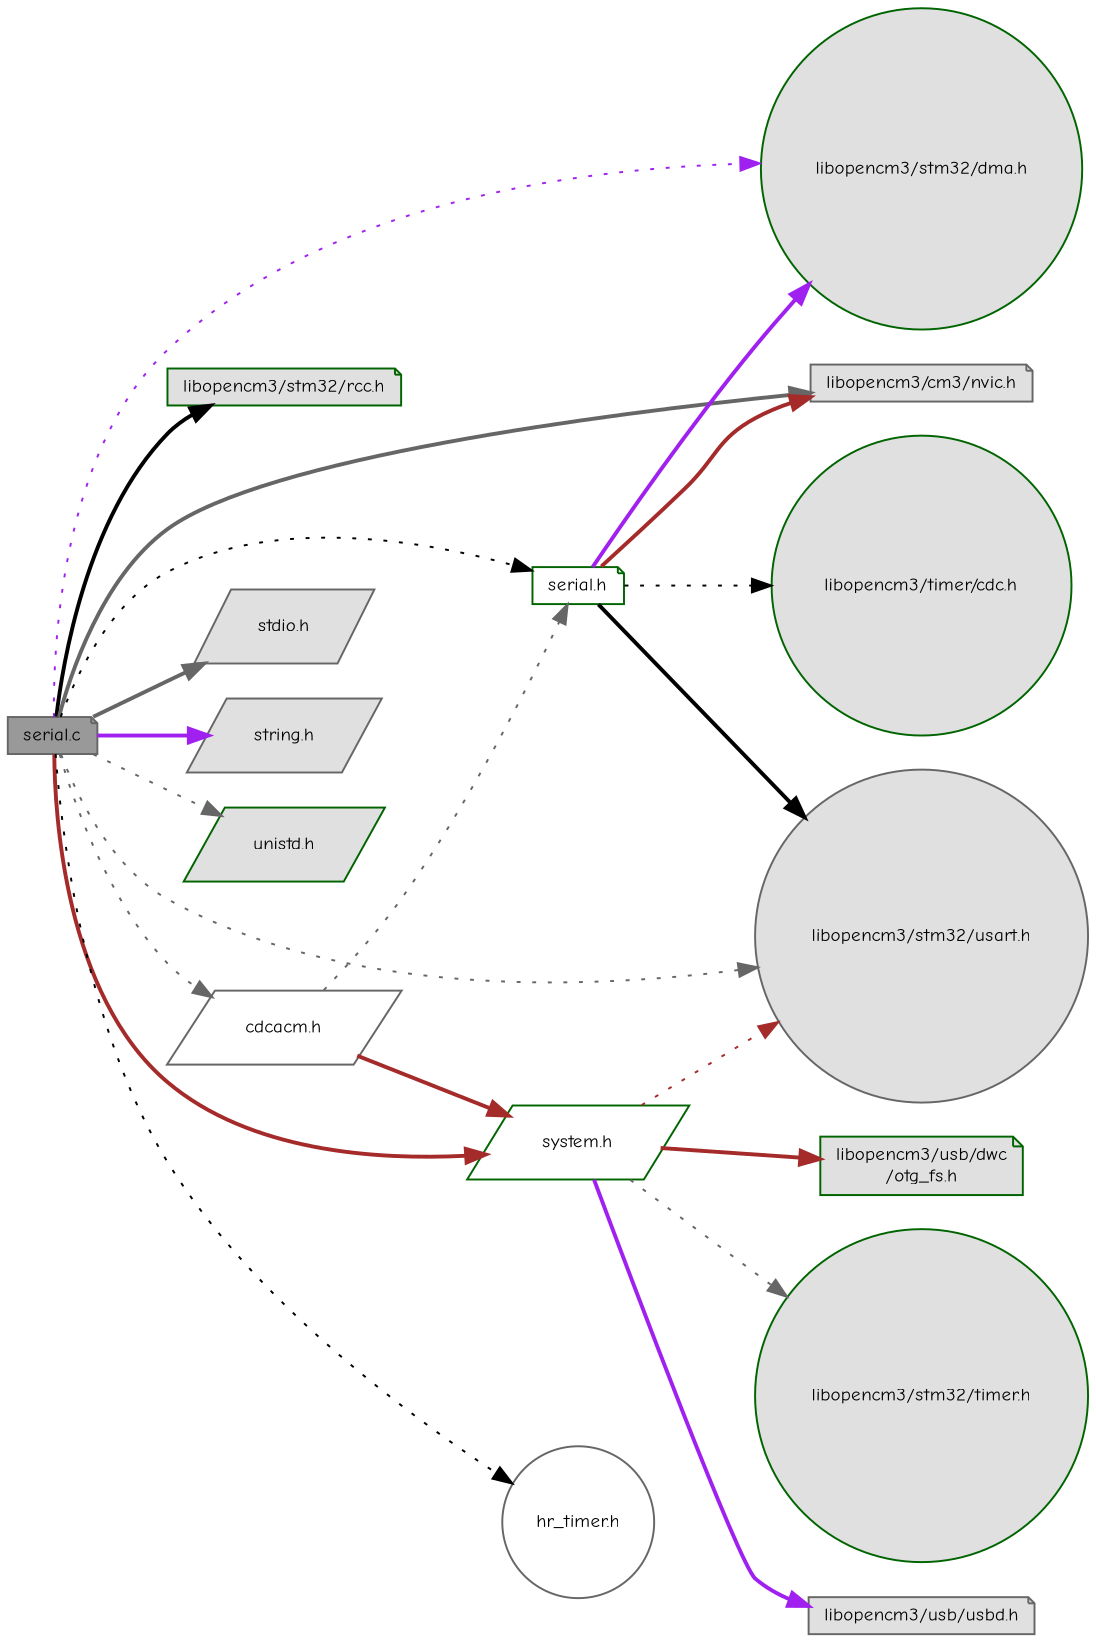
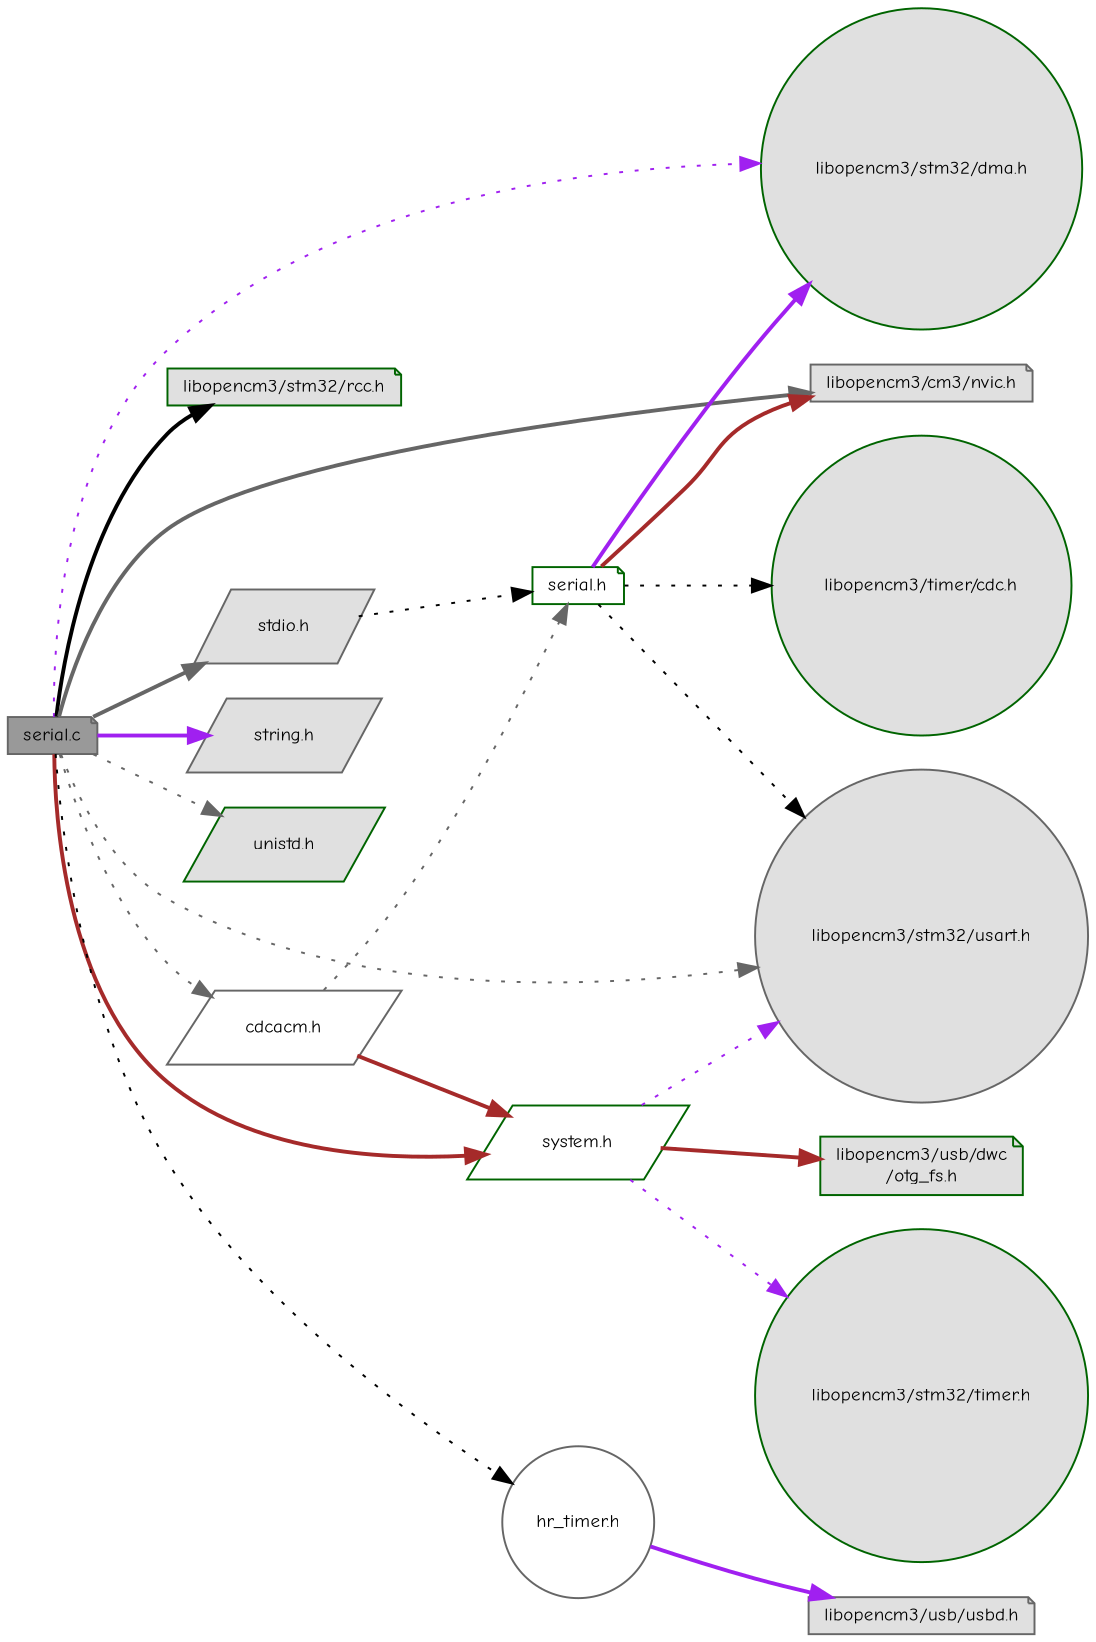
(248, 545) -> (435, 605)
(694, 703) -> (694, 703)
(702, 1069) -> (702, 1069)
(701, 1232) -> (701, 1232)
(678, 1400) -> (730, 1572)
